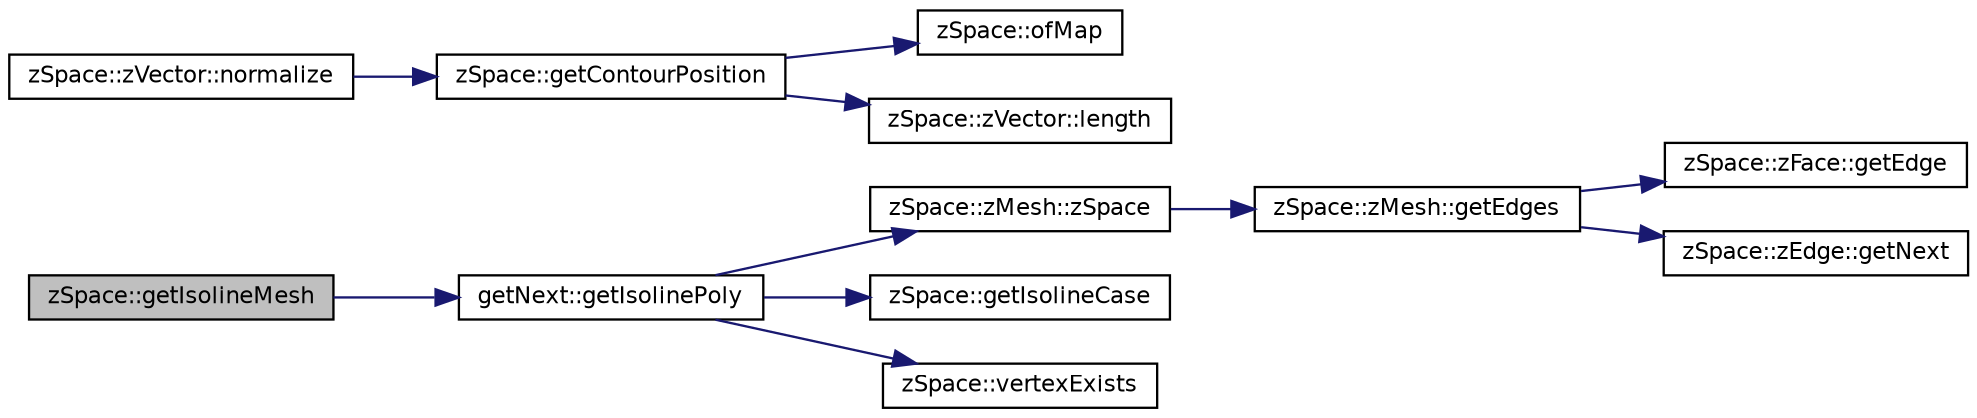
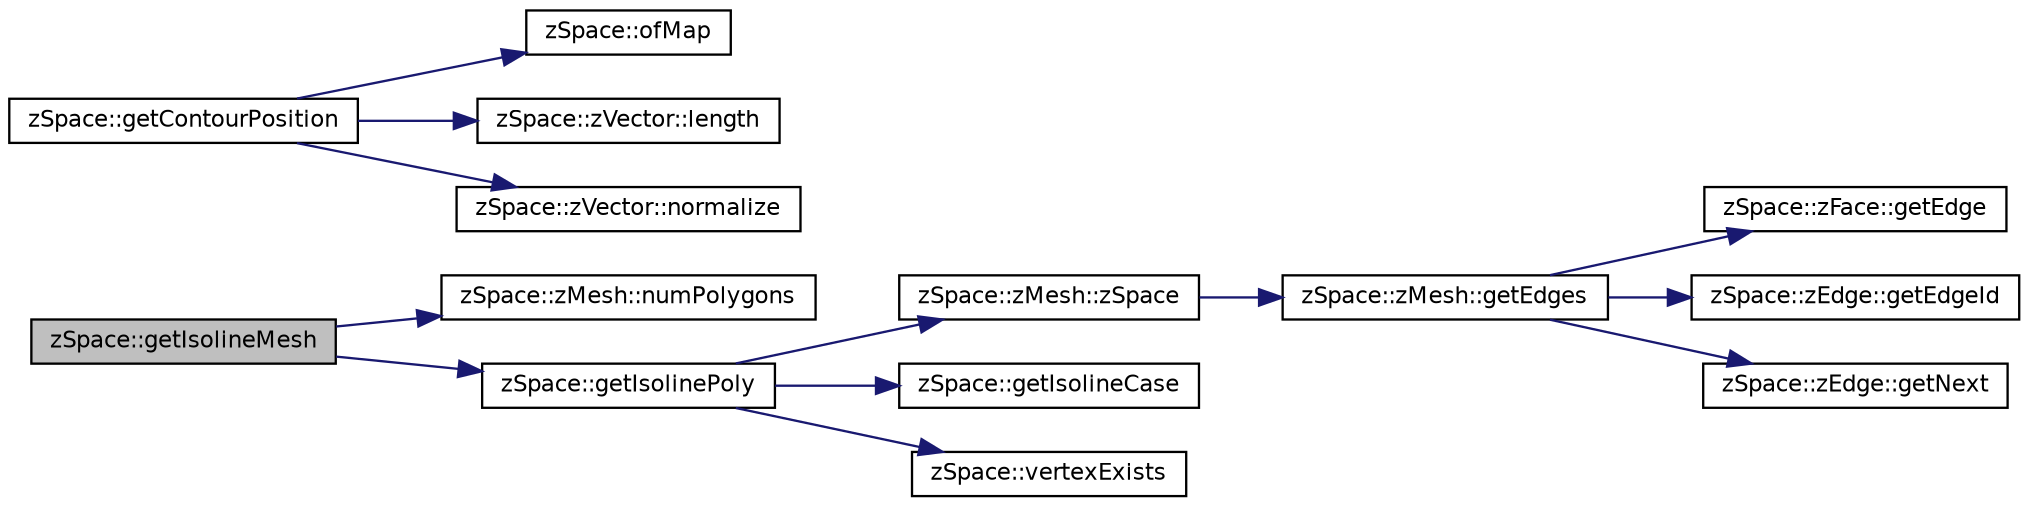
(383, 77) -> (395, 163)
(611, 297) -> (629, 386)
none -> (629, 297)
none -> (1855, 297)
